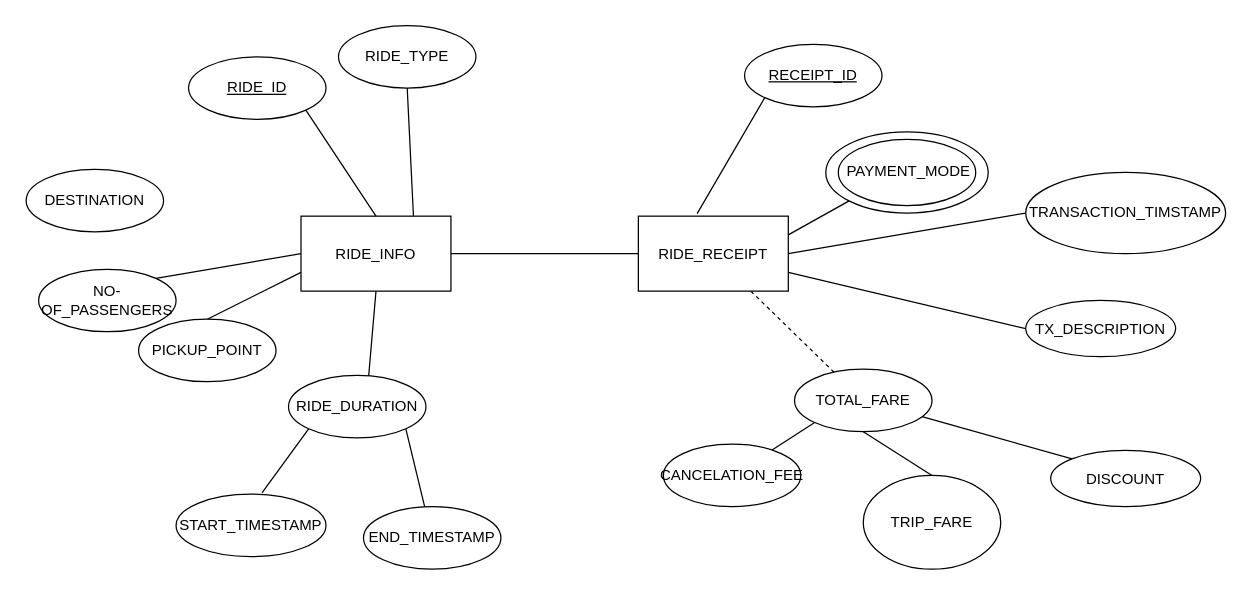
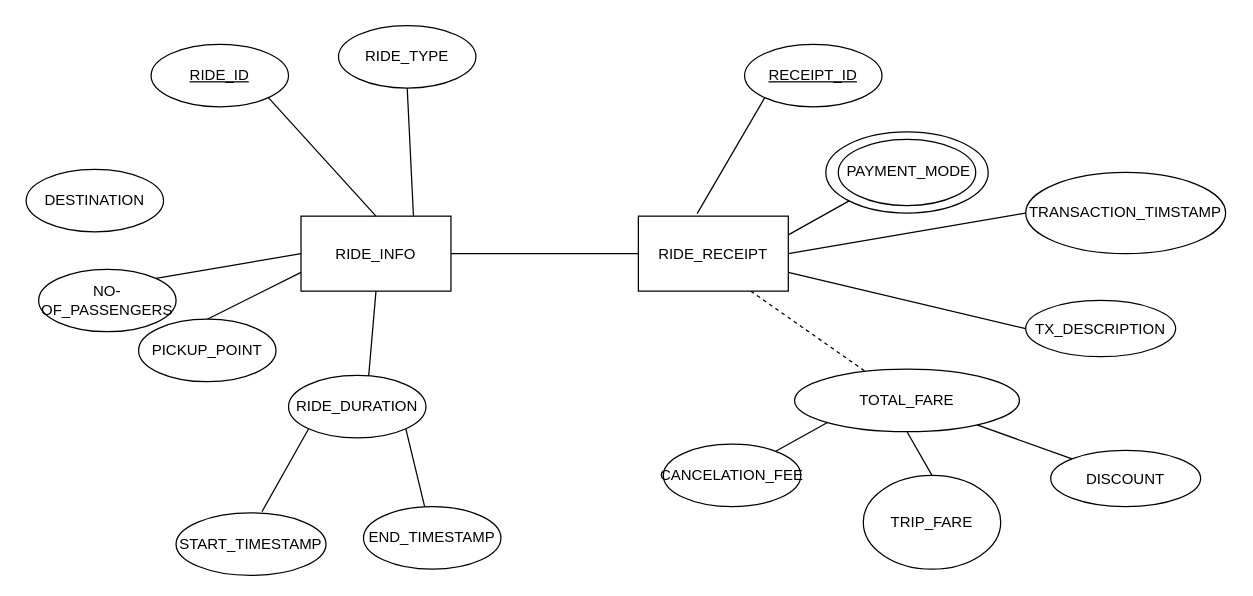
(257, 88) -> (219, 76)
(863, 401) -> (907, 401)
(251, 526) -> (251, 544)
